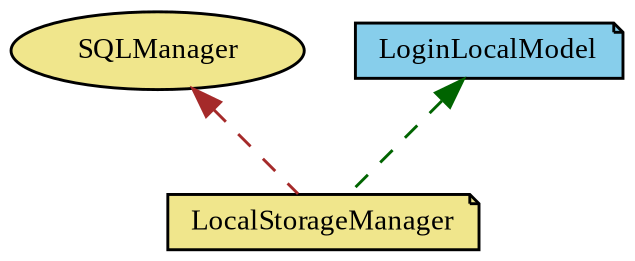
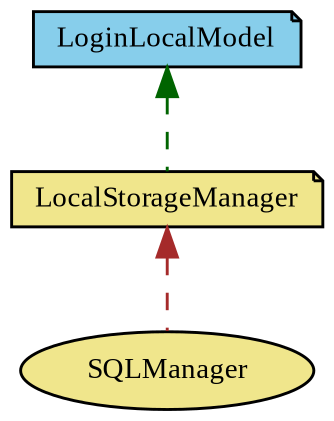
(256, 152) -> (167, 294)
